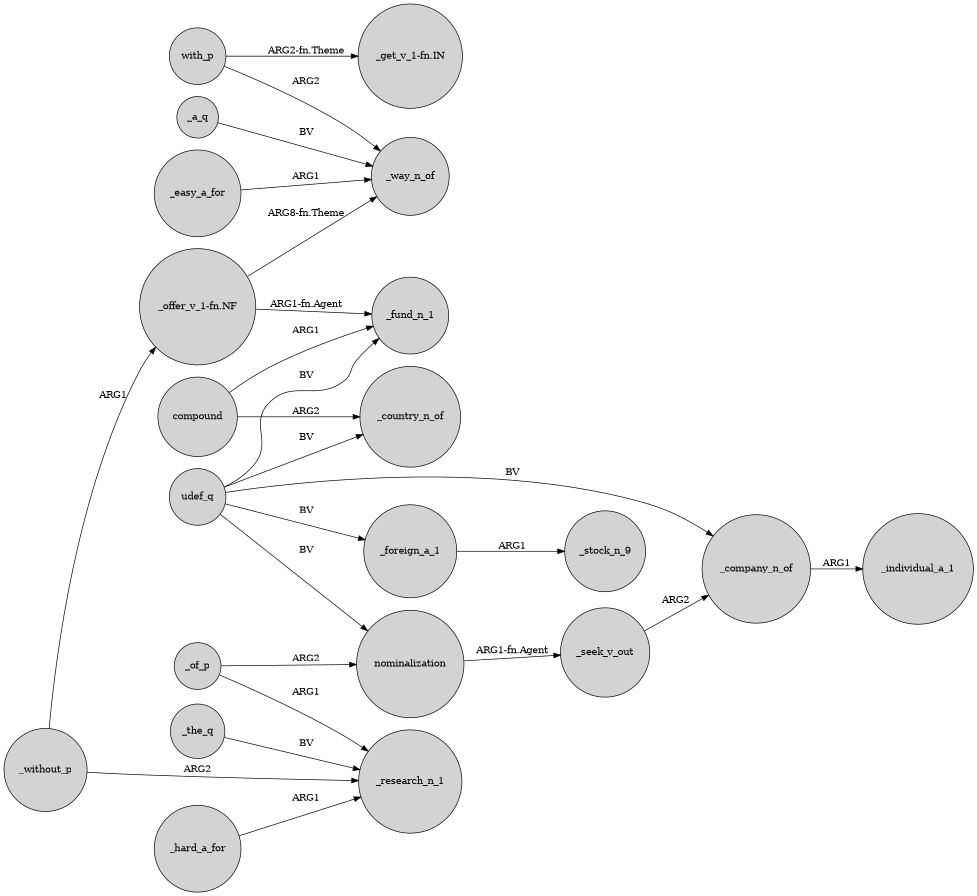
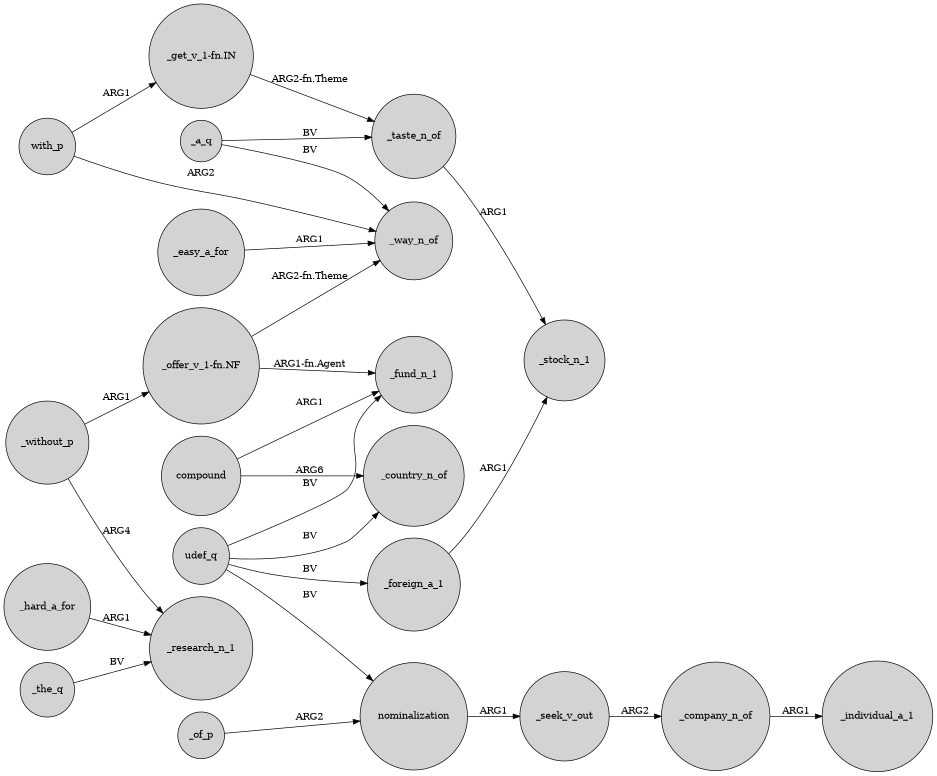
(306, 51) -> (117, 94)
none -> (414, 136)
(306, 213) -> (310, 277)
(306, 412) -> (310, 471)
(470, 478) -> none
(605, 551) -> (565, 360)
(512, 651) -> (494, 711)
(292, 708) -> none
(198, 770) -> (117, 531)
